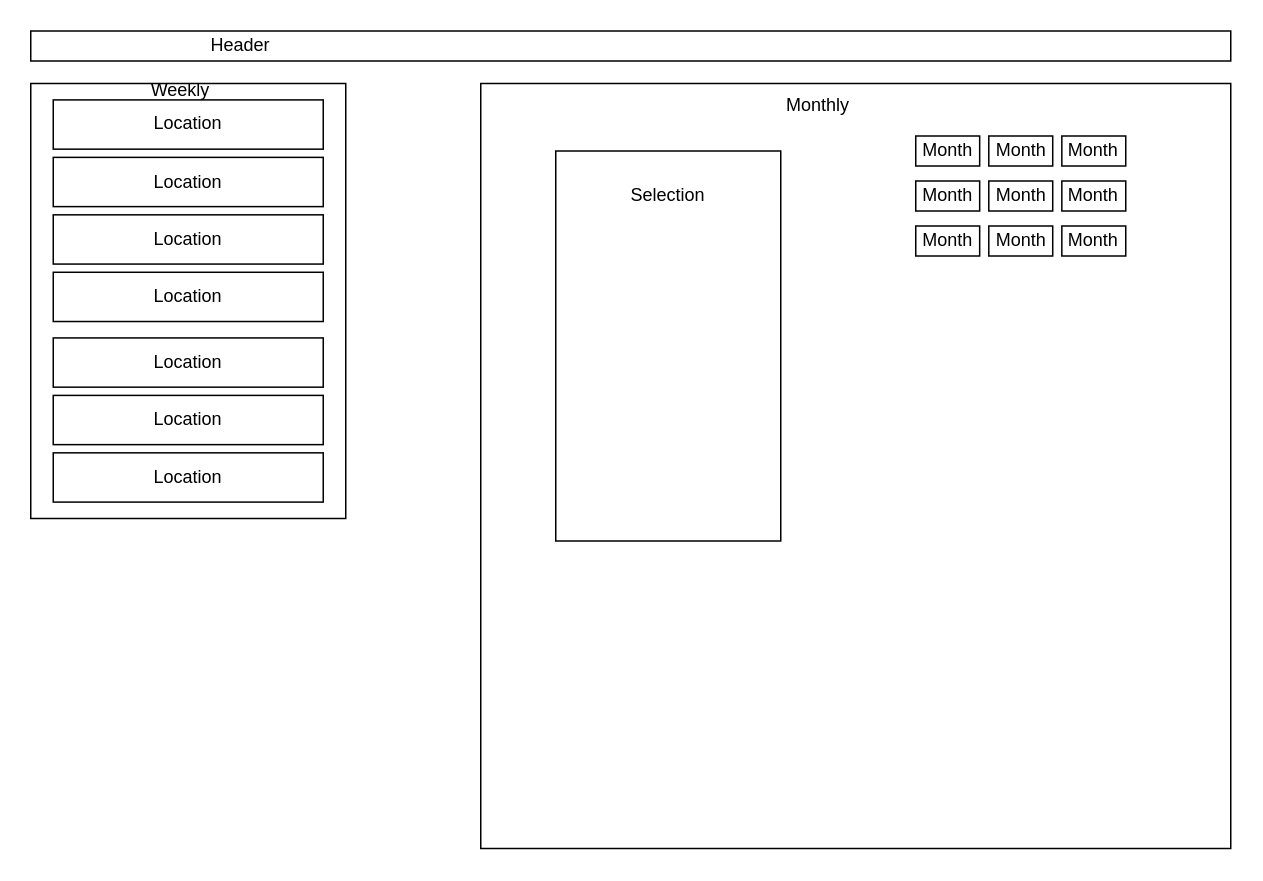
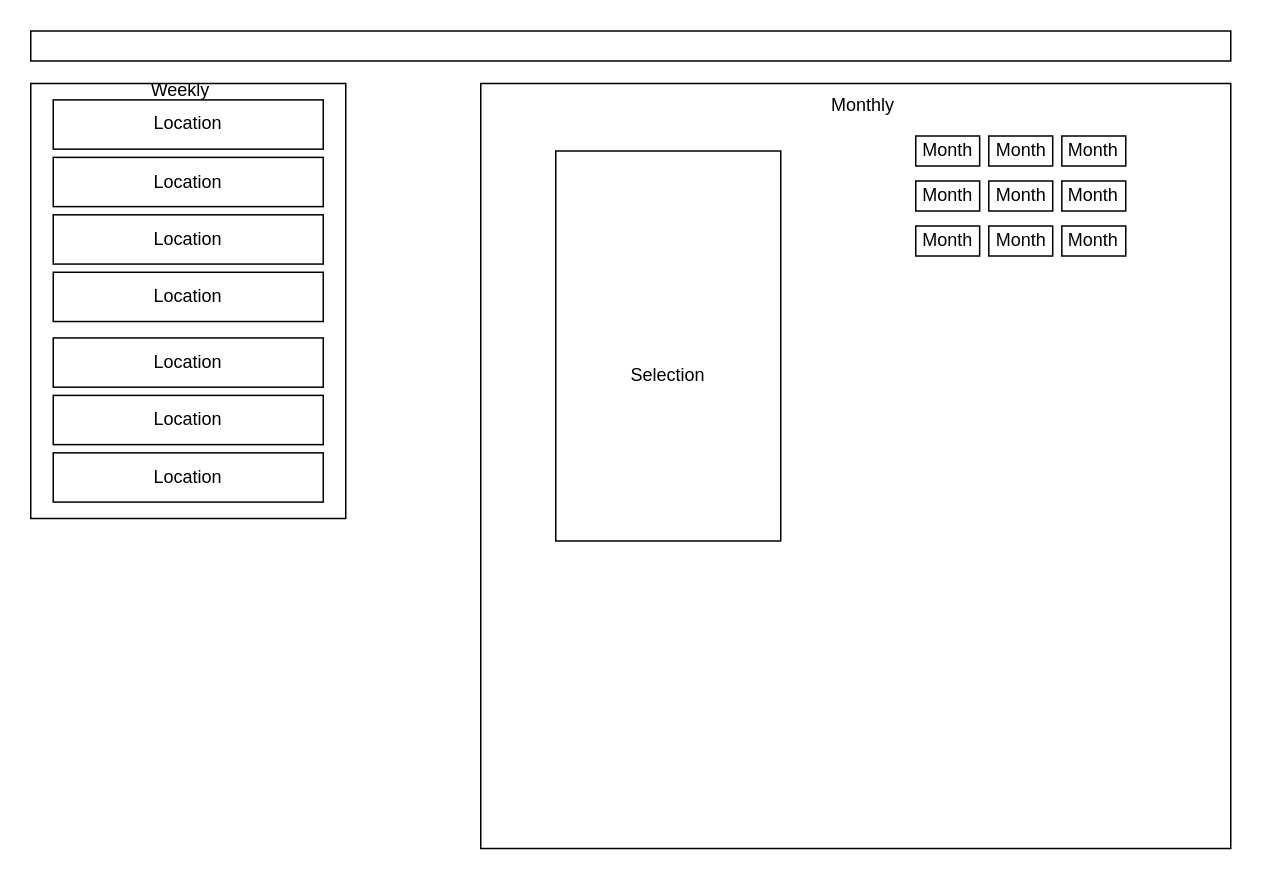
(241, 46) -> none
(818, 106) -> (863, 106)
(668, 196) -> (668, 376)
